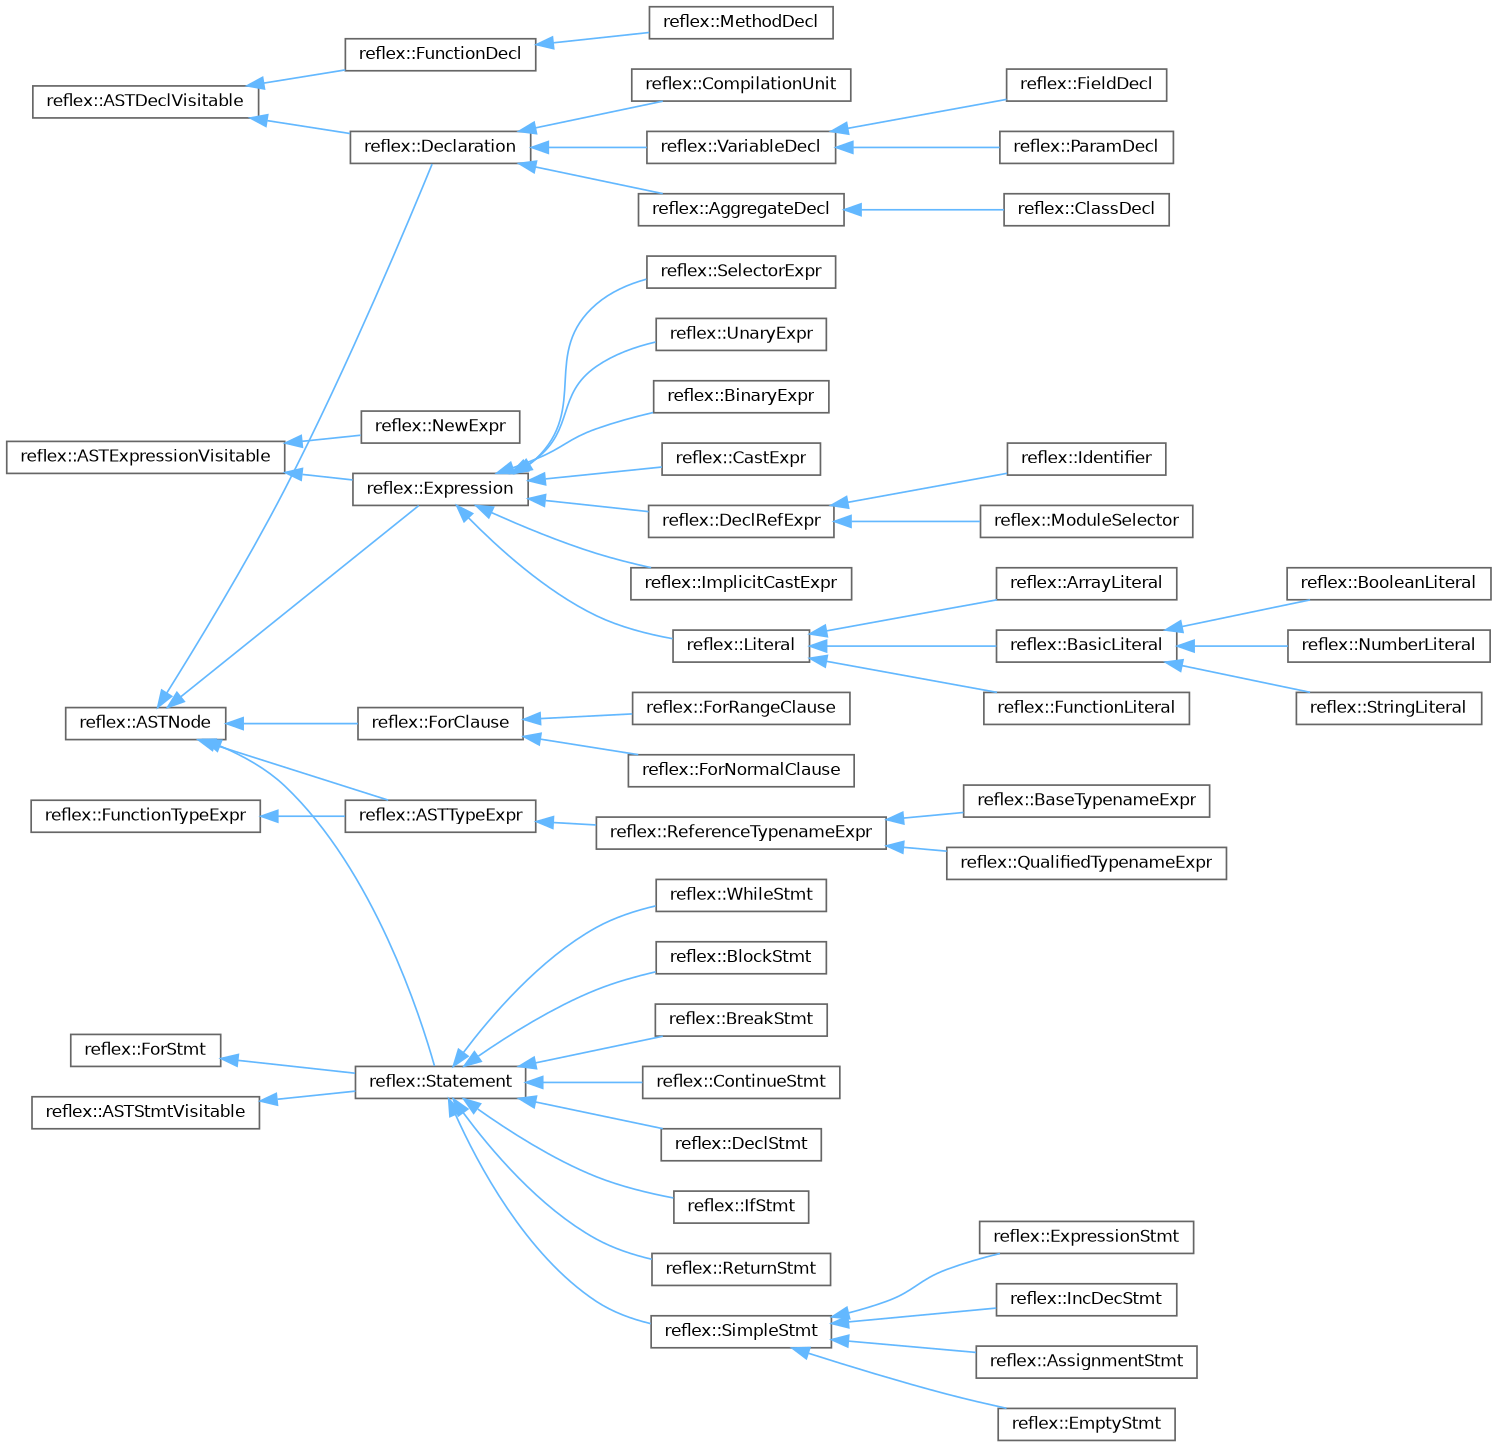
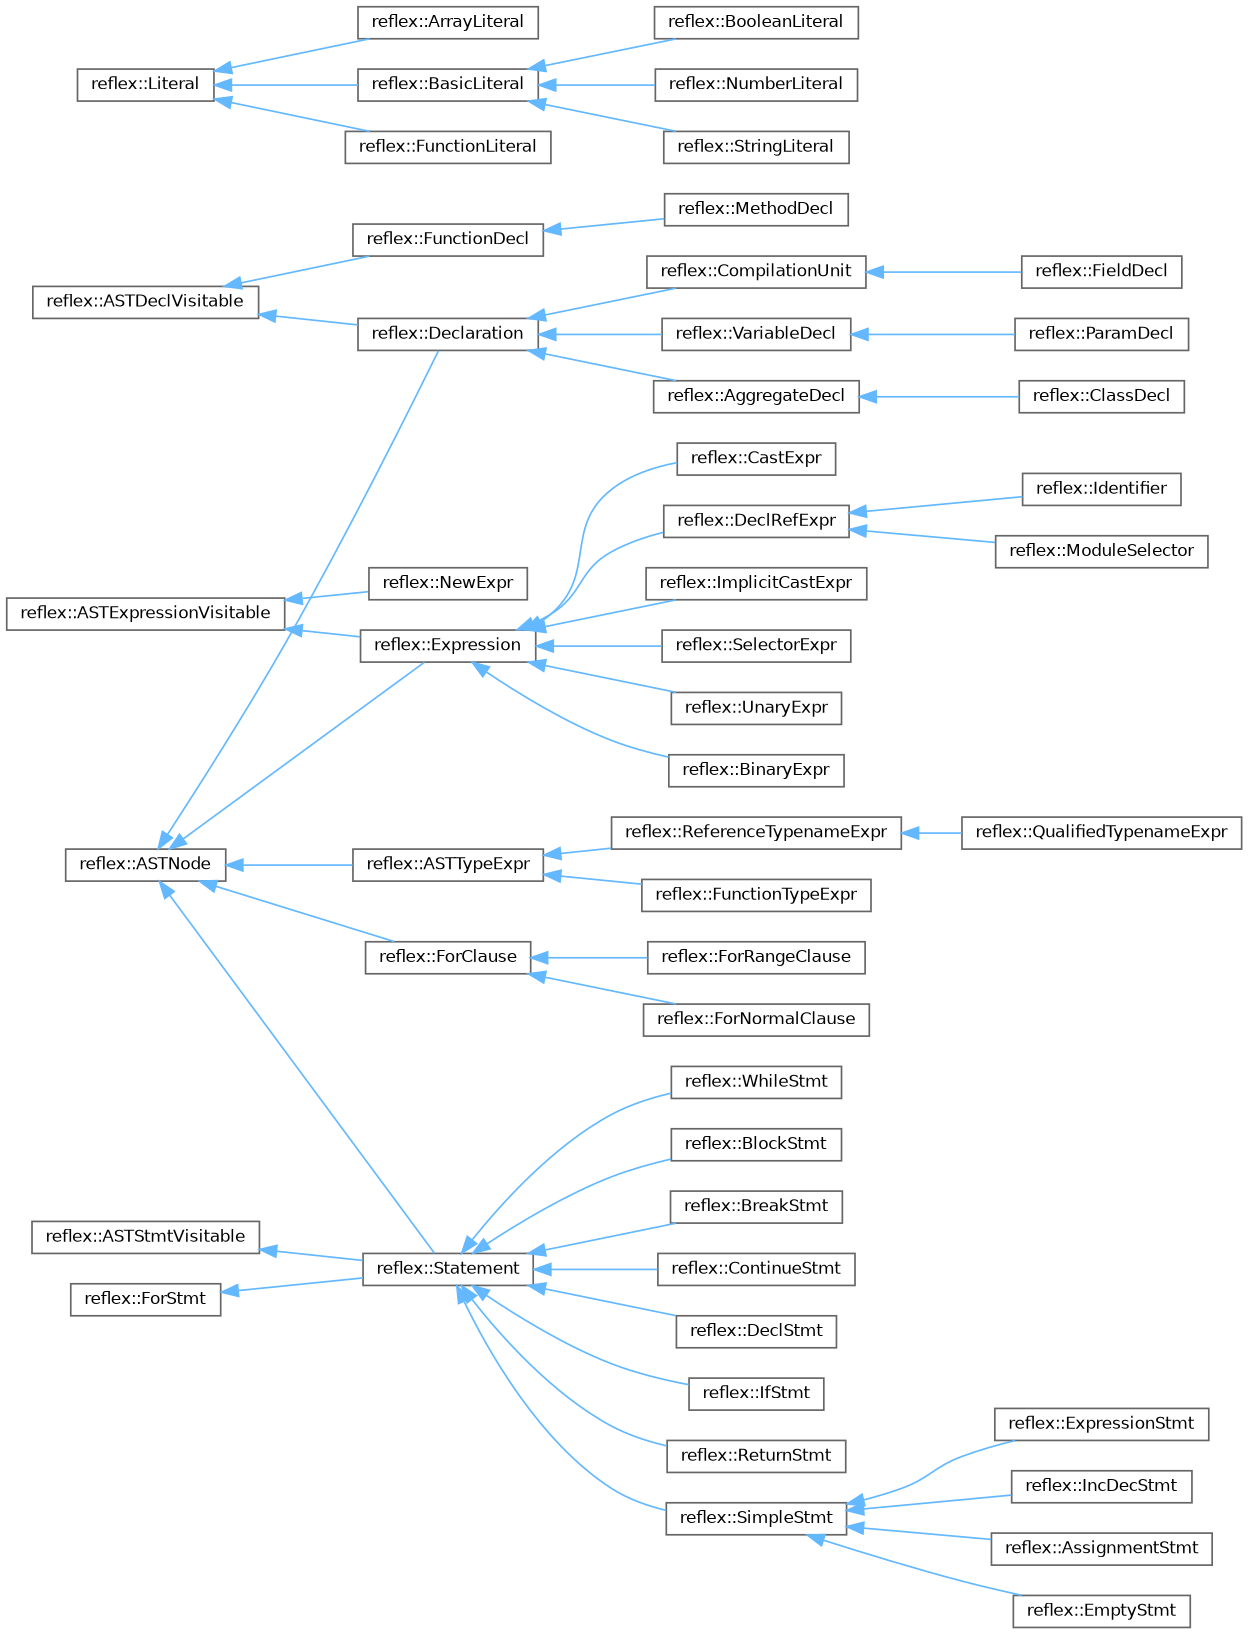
(927, 114) -> (953, 272)
(561, 595) -> none
(1087, 801) -> none
(298, 816) -> (601, 880)
